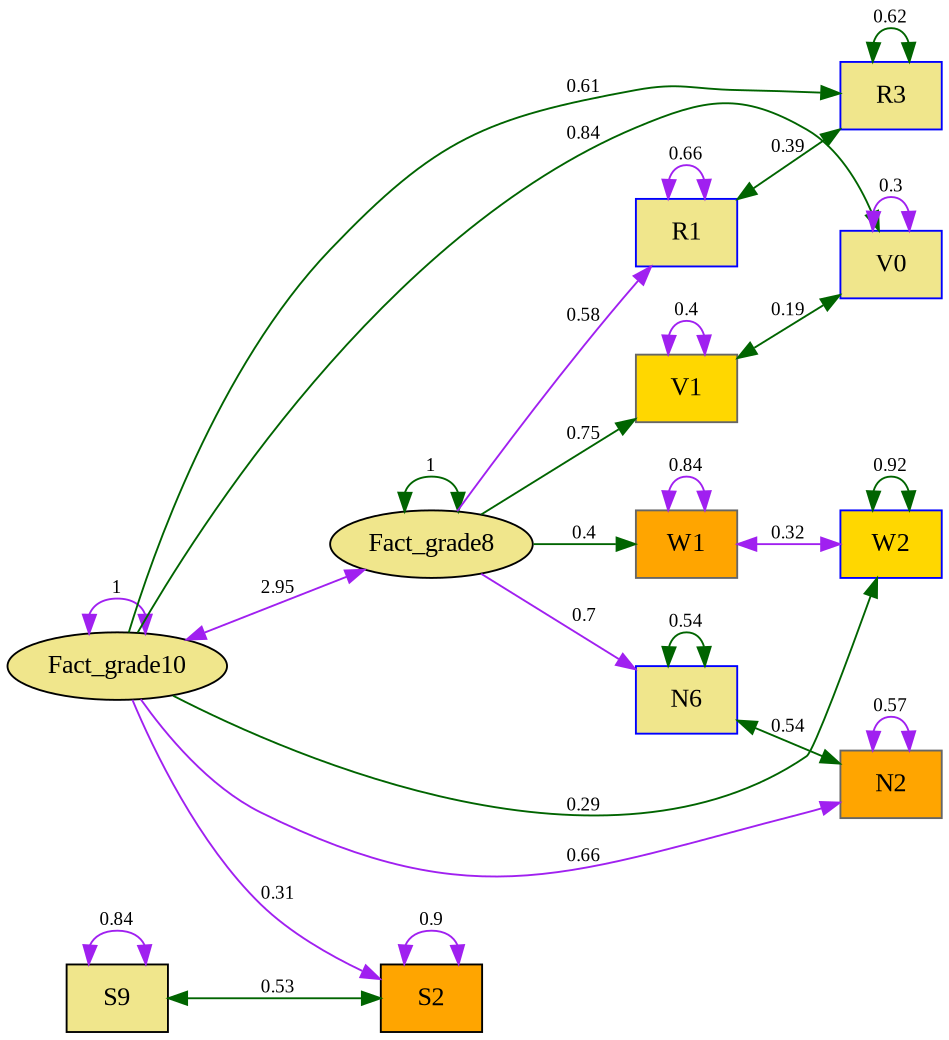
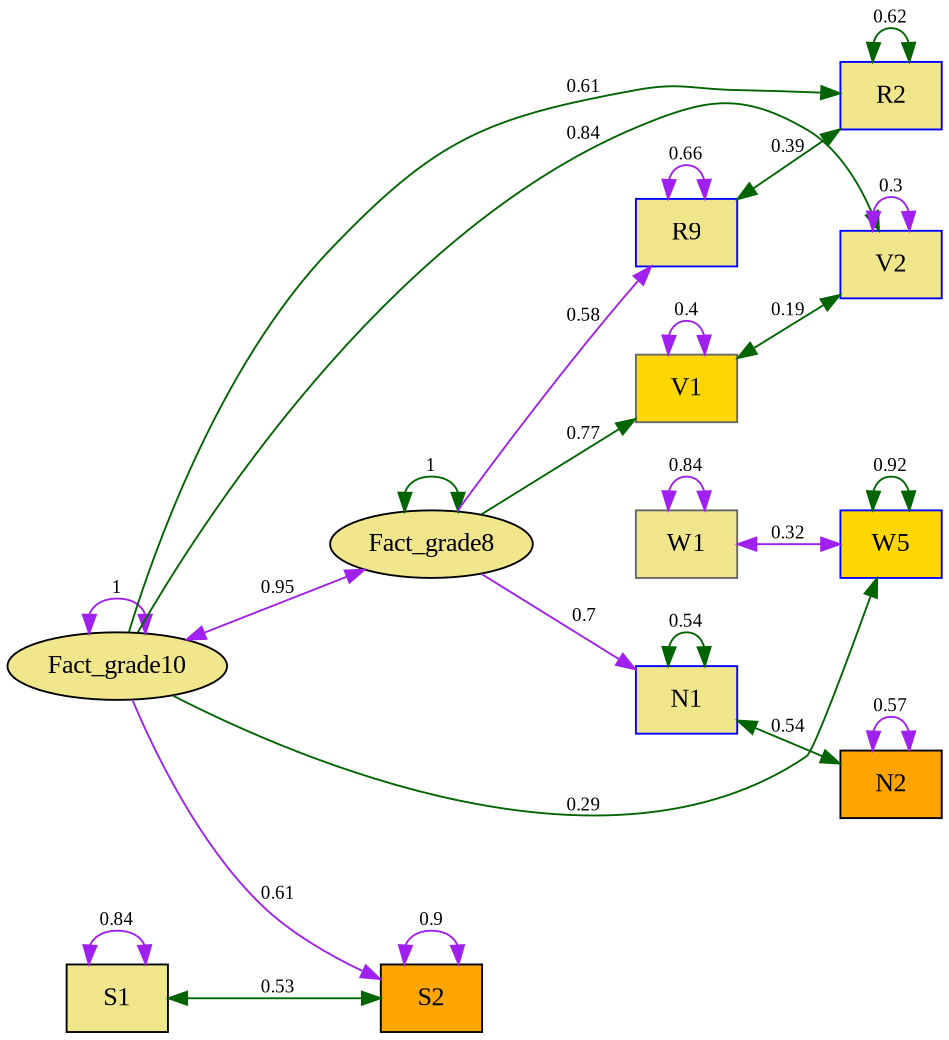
(891, 96) -> (891, 96)
(687, 233) -> (687, 233)
(891, 265) -> (891, 265)
(584, 434) -> (584, 434)
(575, 544) -> none
(687, 544) -> (687, 544)
(891, 544) -> (891, 544)
(279, 588) -> (279, 588)
(687, 700) -> (687, 700)
(891, 784) -> (891, 784)
(457, 874) -> none
(279, 894) -> (279, 894)
(117, 998) -> (117, 998)
